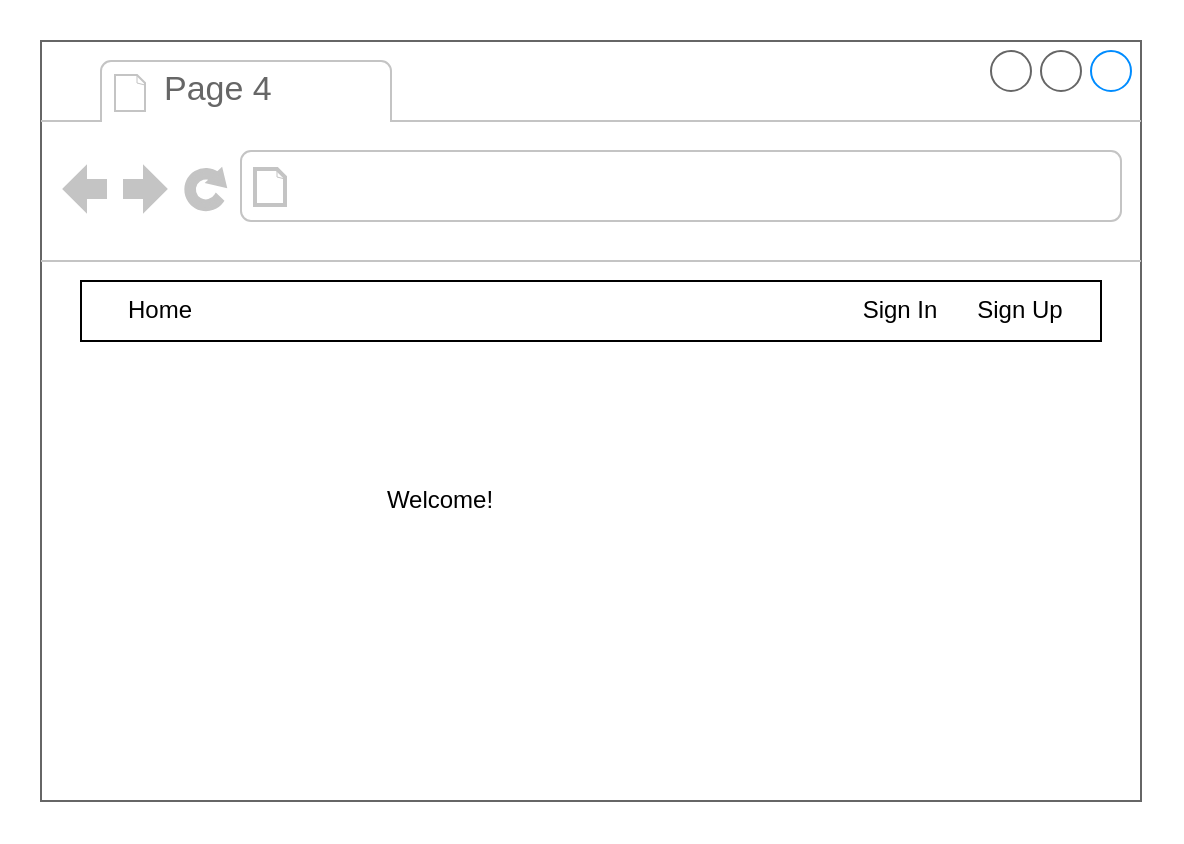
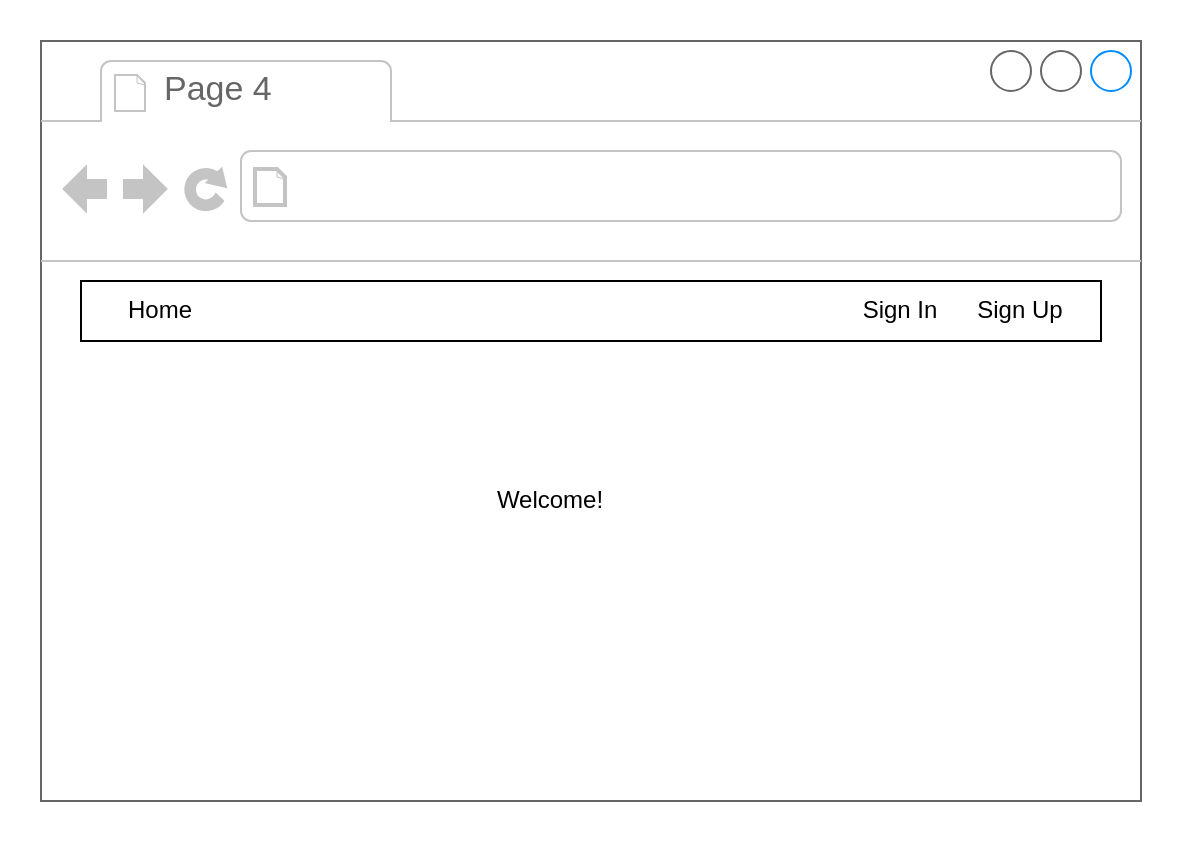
(441, 501) -> (551, 501)
